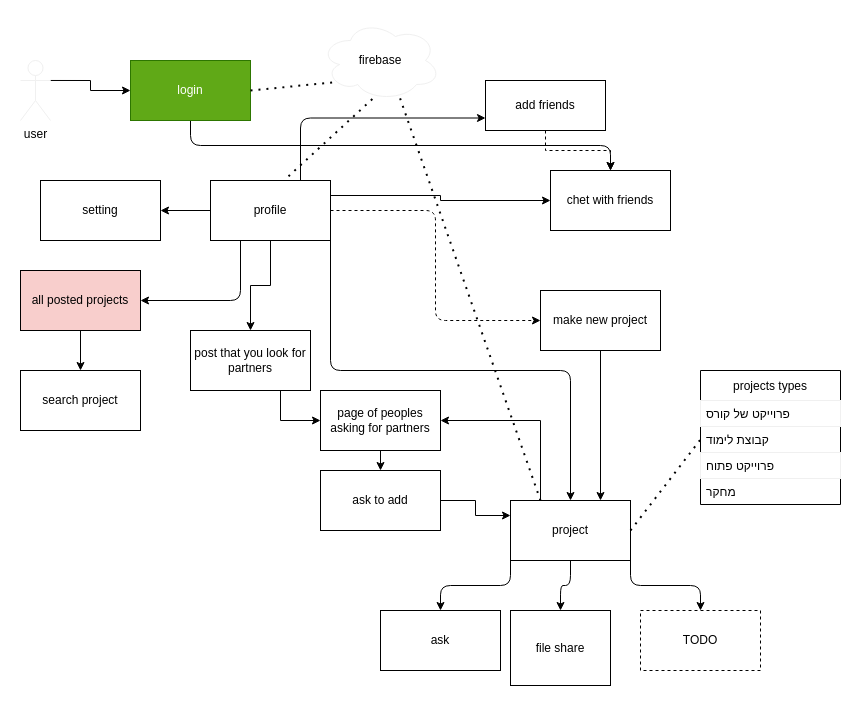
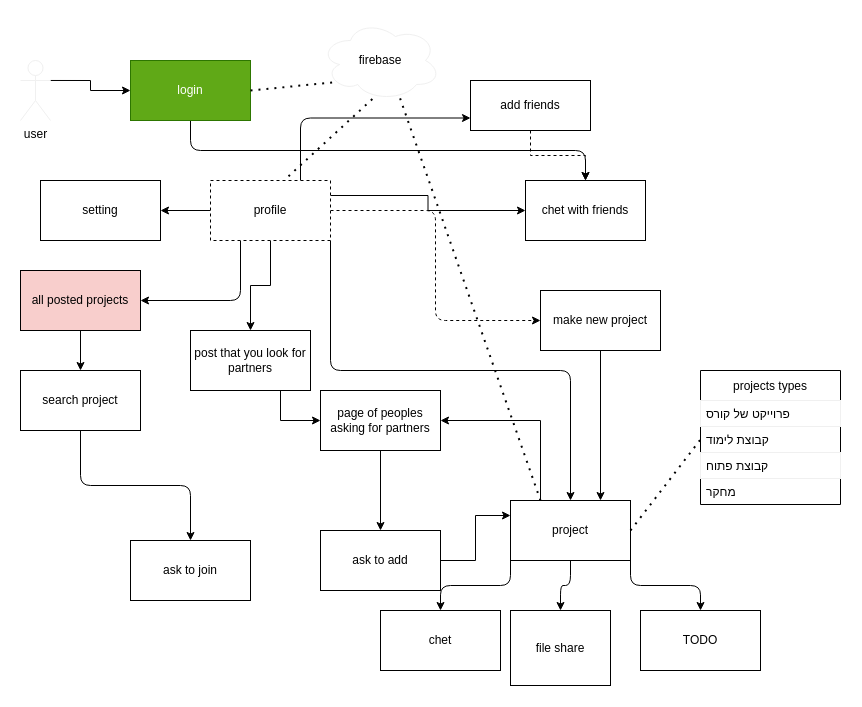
(546, 106) -> (531, 106)
(611, 201) -> (586, 211)
(271, 211) -> (271, 211)
(745, 466) -> (738, 466)
none -> (132, 486)
(381, 501) -> (381, 561)
none -> (191, 571)
(441, 641) -> (441, 641)
(701, 641) -> (701, 641)
